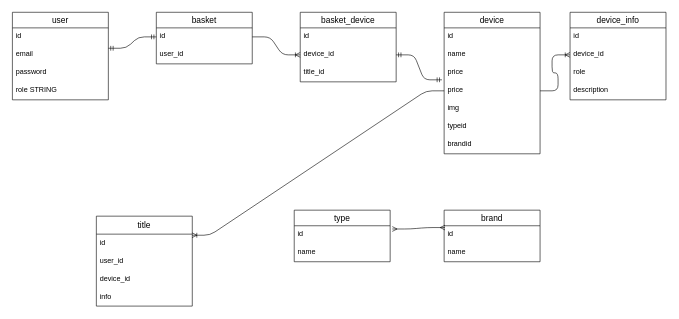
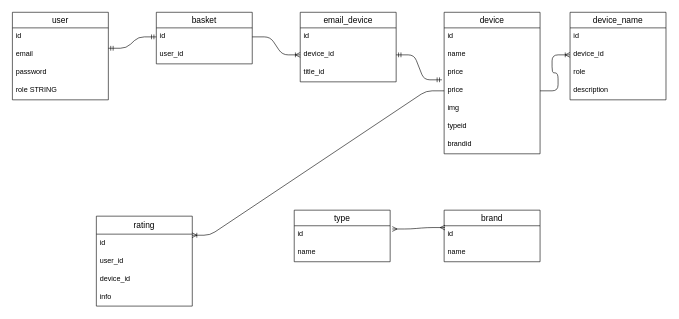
(348, 21) -> (348, 21)
(618, 21) -> (618, 21)
(144, 226) -> (144, 226)
